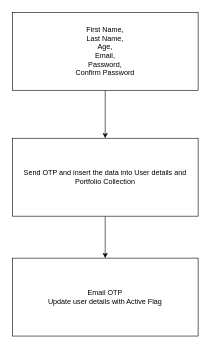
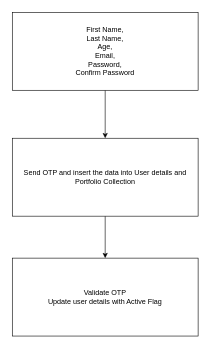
(105, 297) -> (105, 297)
